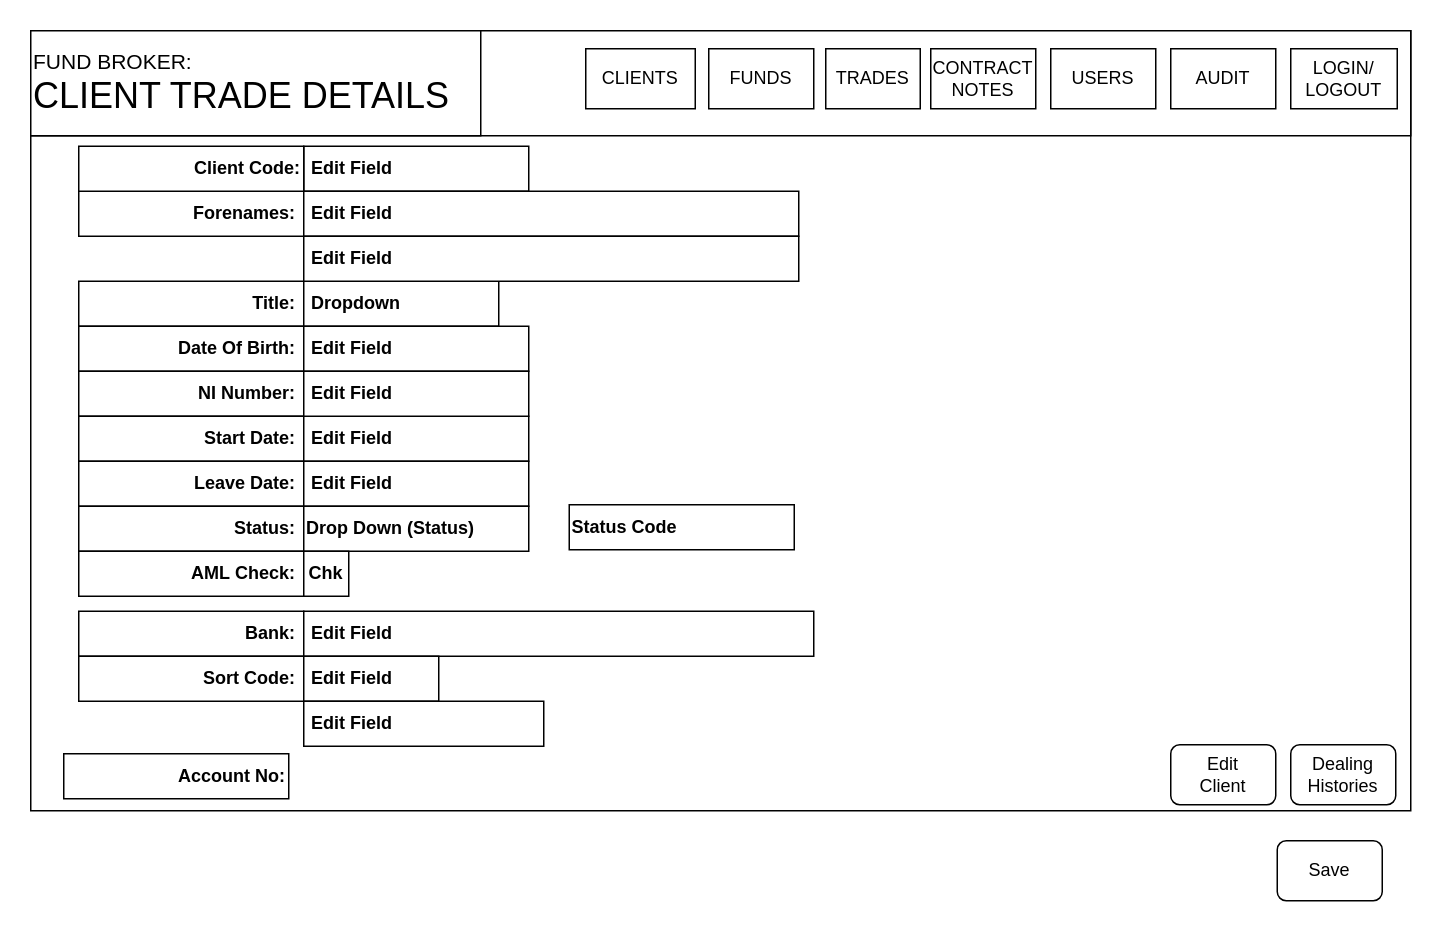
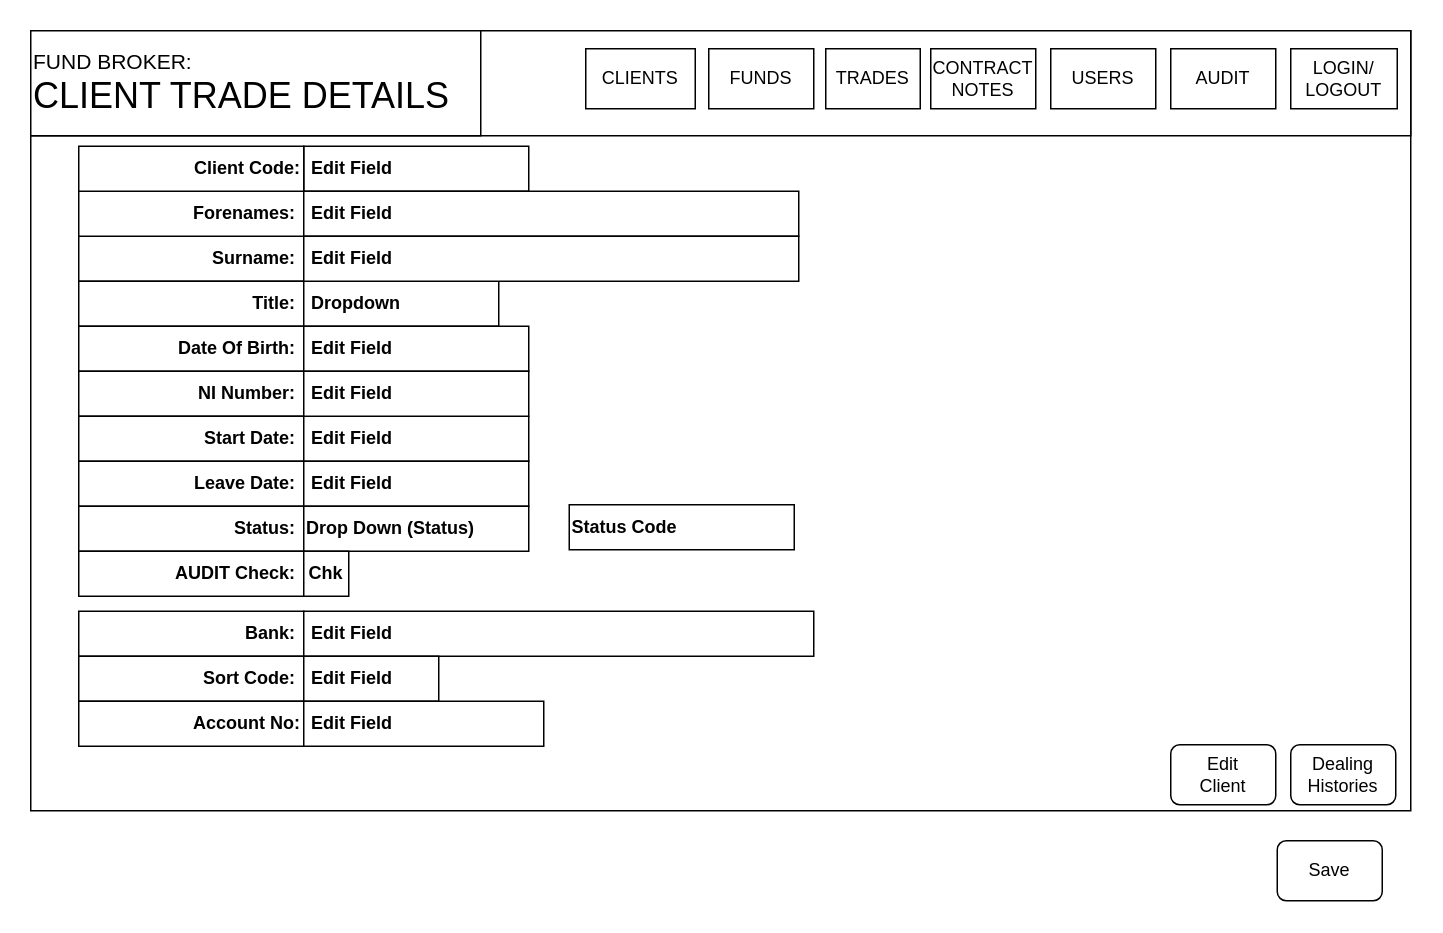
none -> (191, 259)
(253, 574) -> (243, 574)
(176, 776) -> (191, 724)
